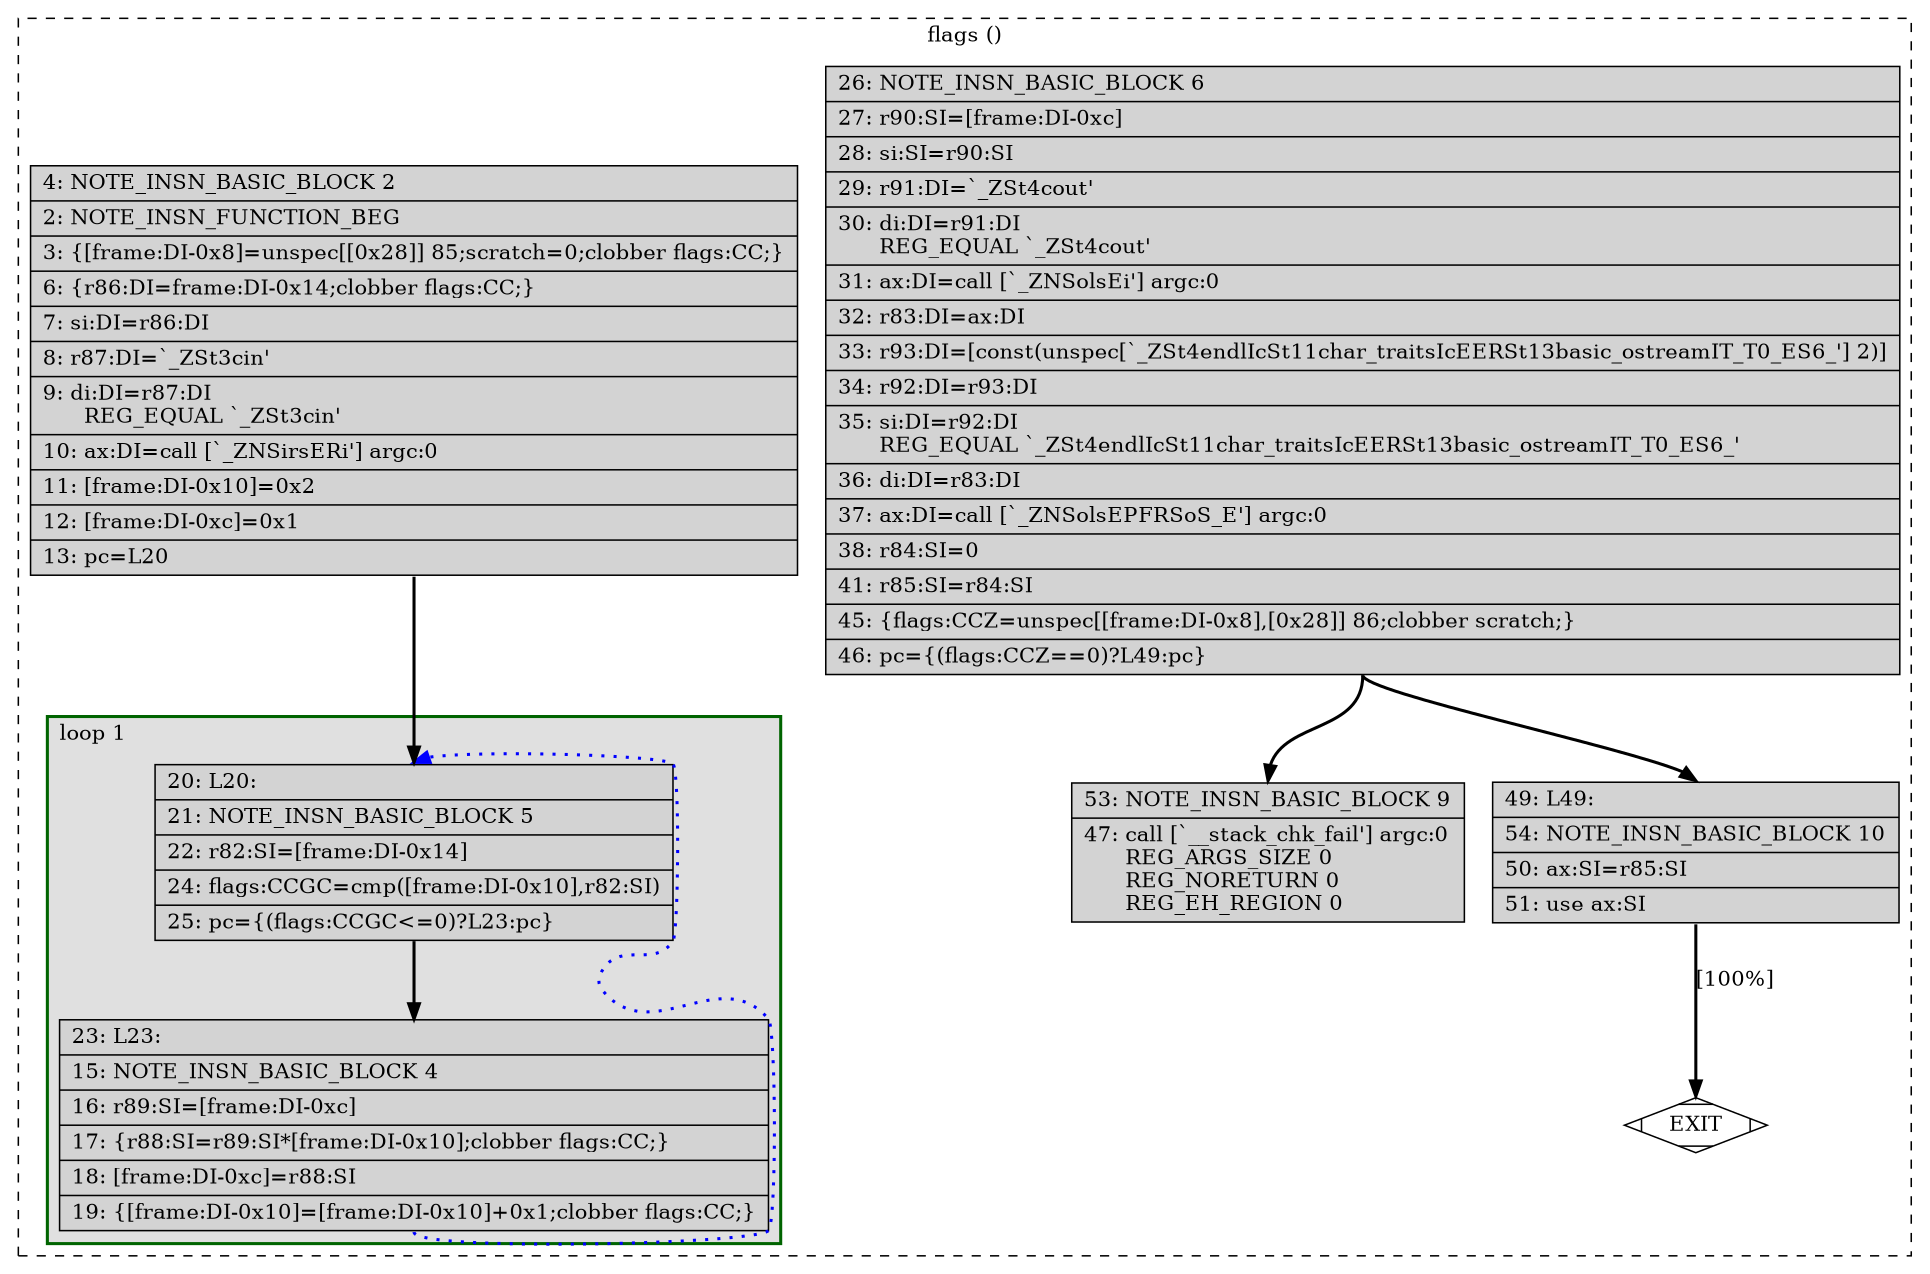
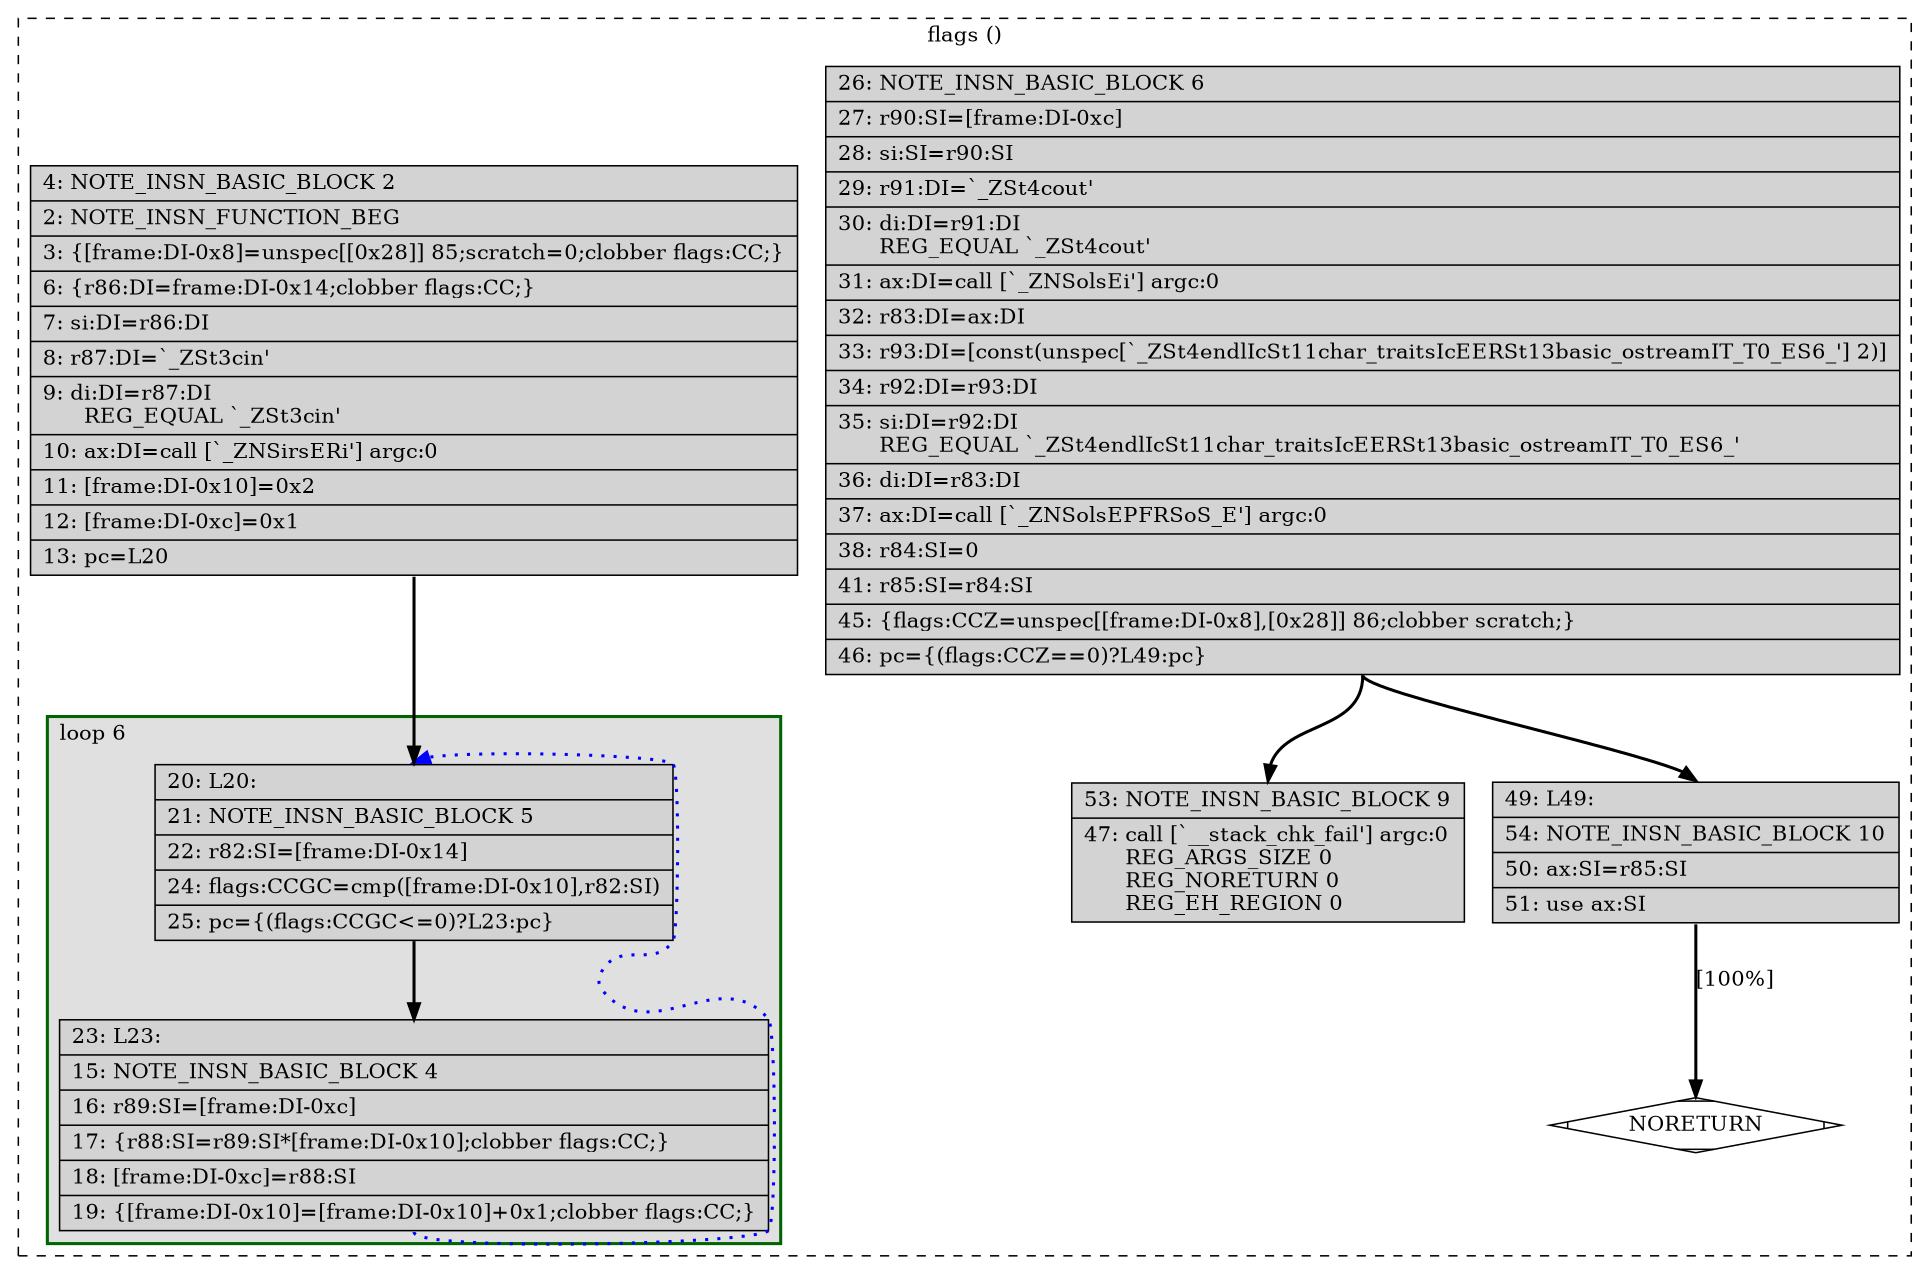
(93, 734) -> (93, 734)
(1696, 1125) -> (1696, 1125)
